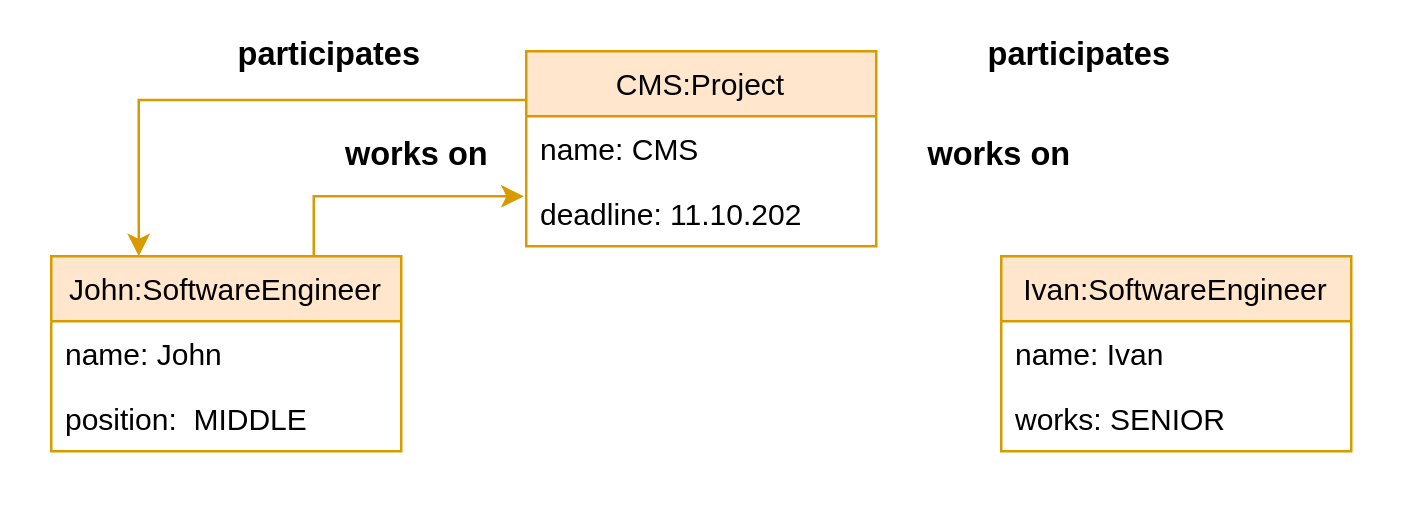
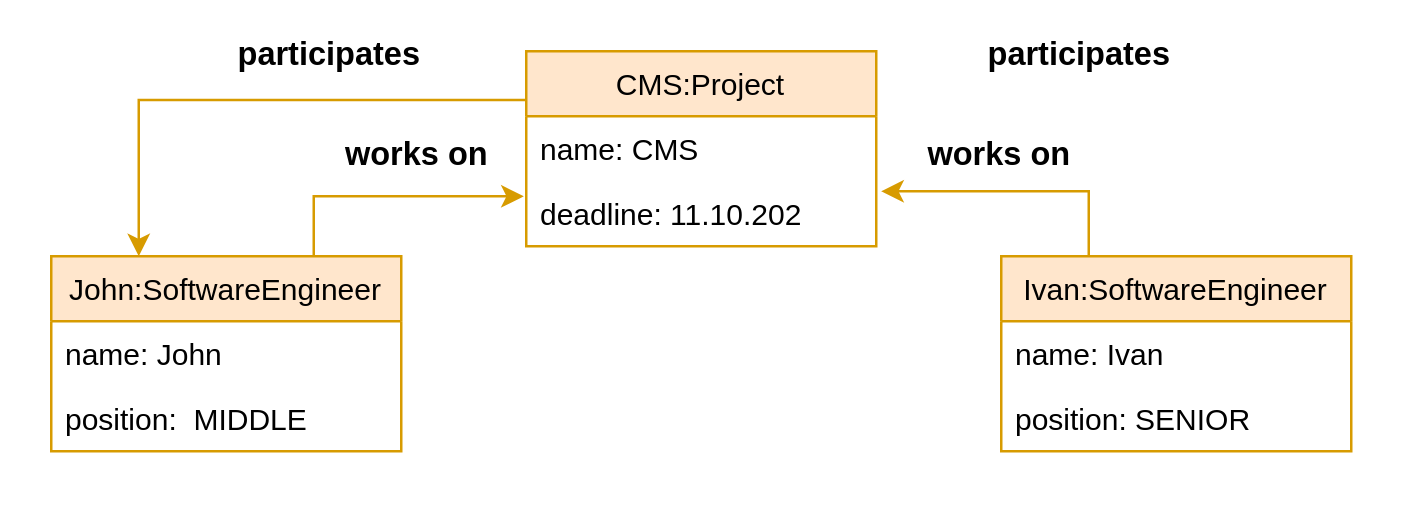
none -> (1026, 191)
(1116, 420) -> (1134, 420)
